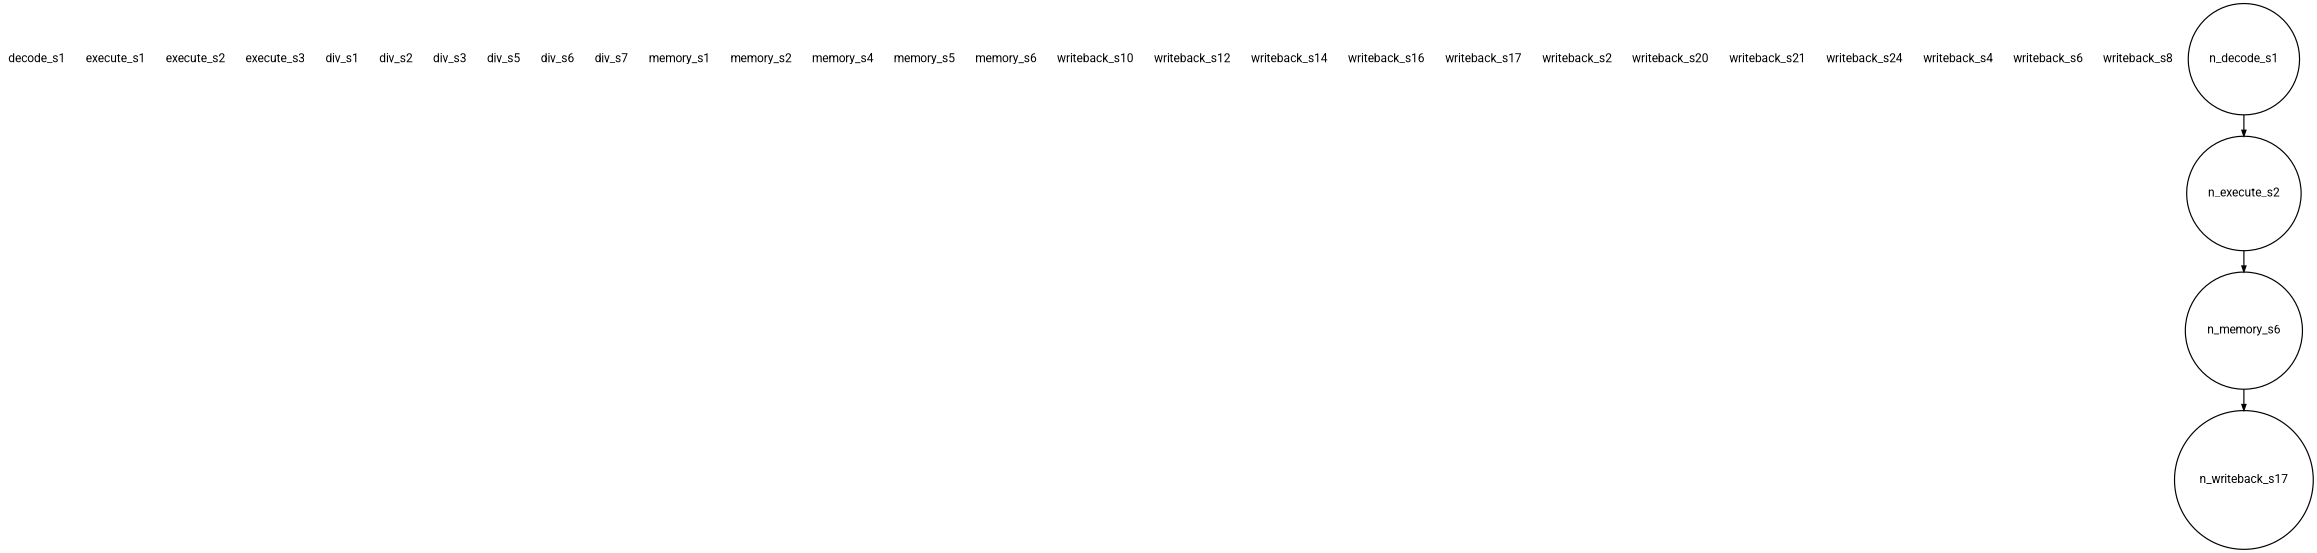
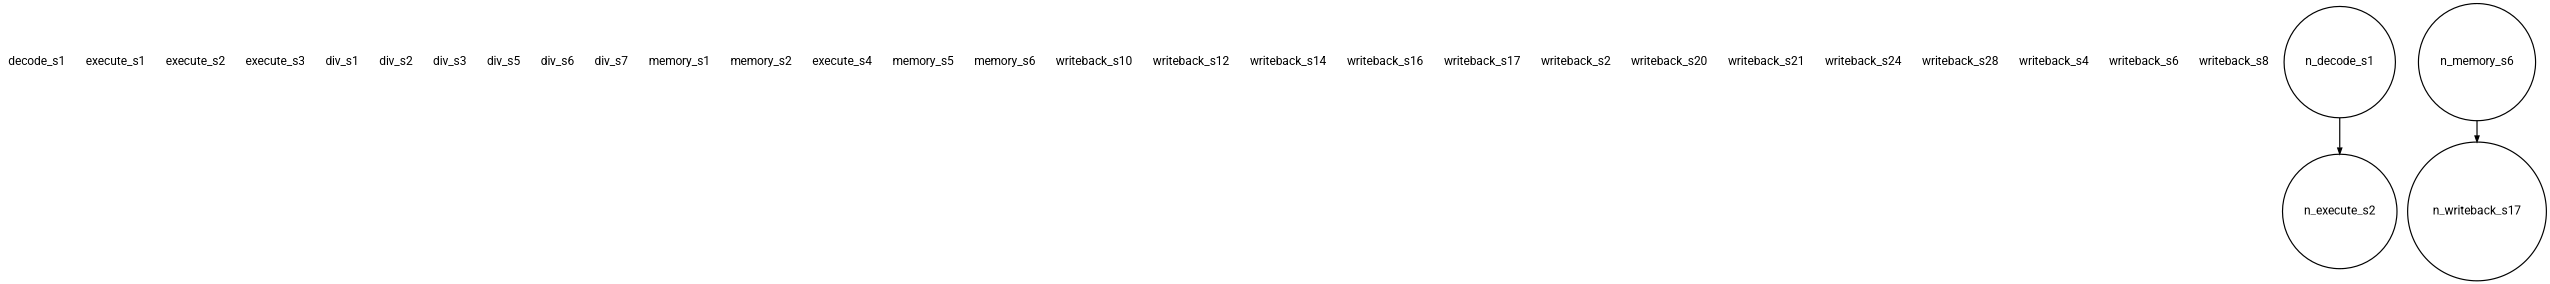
(843, 59) -> (842, 62)
none -> (1960, 62)
(2244, 258) -> none
